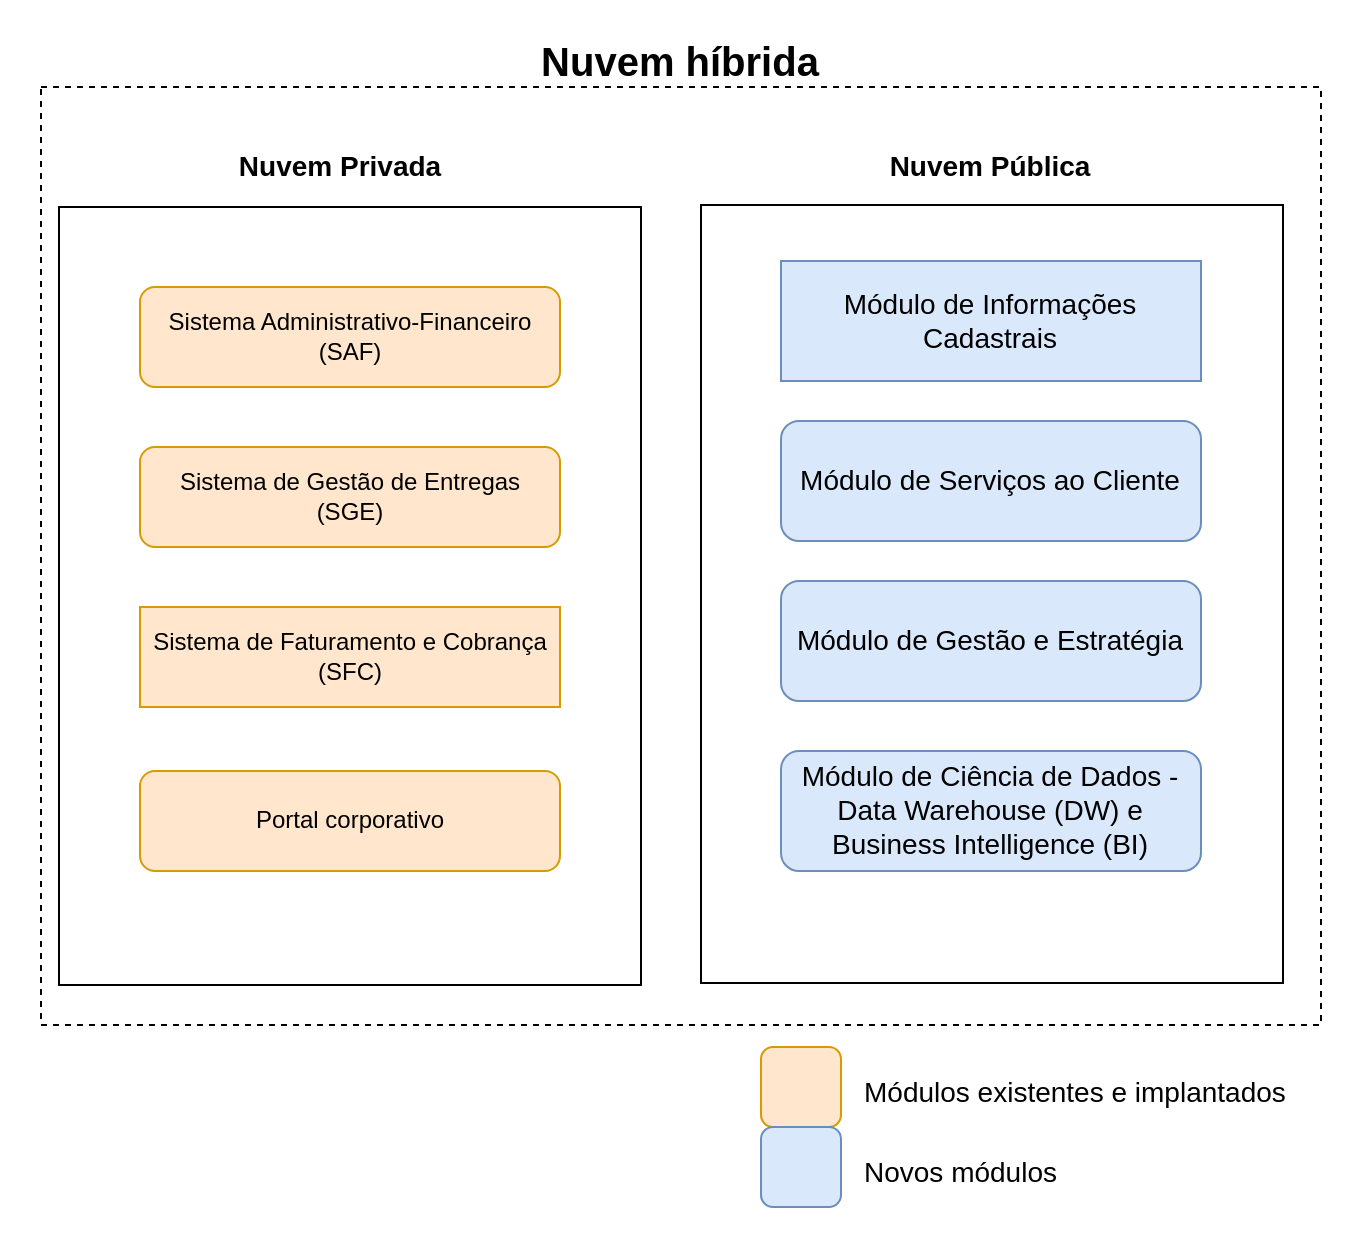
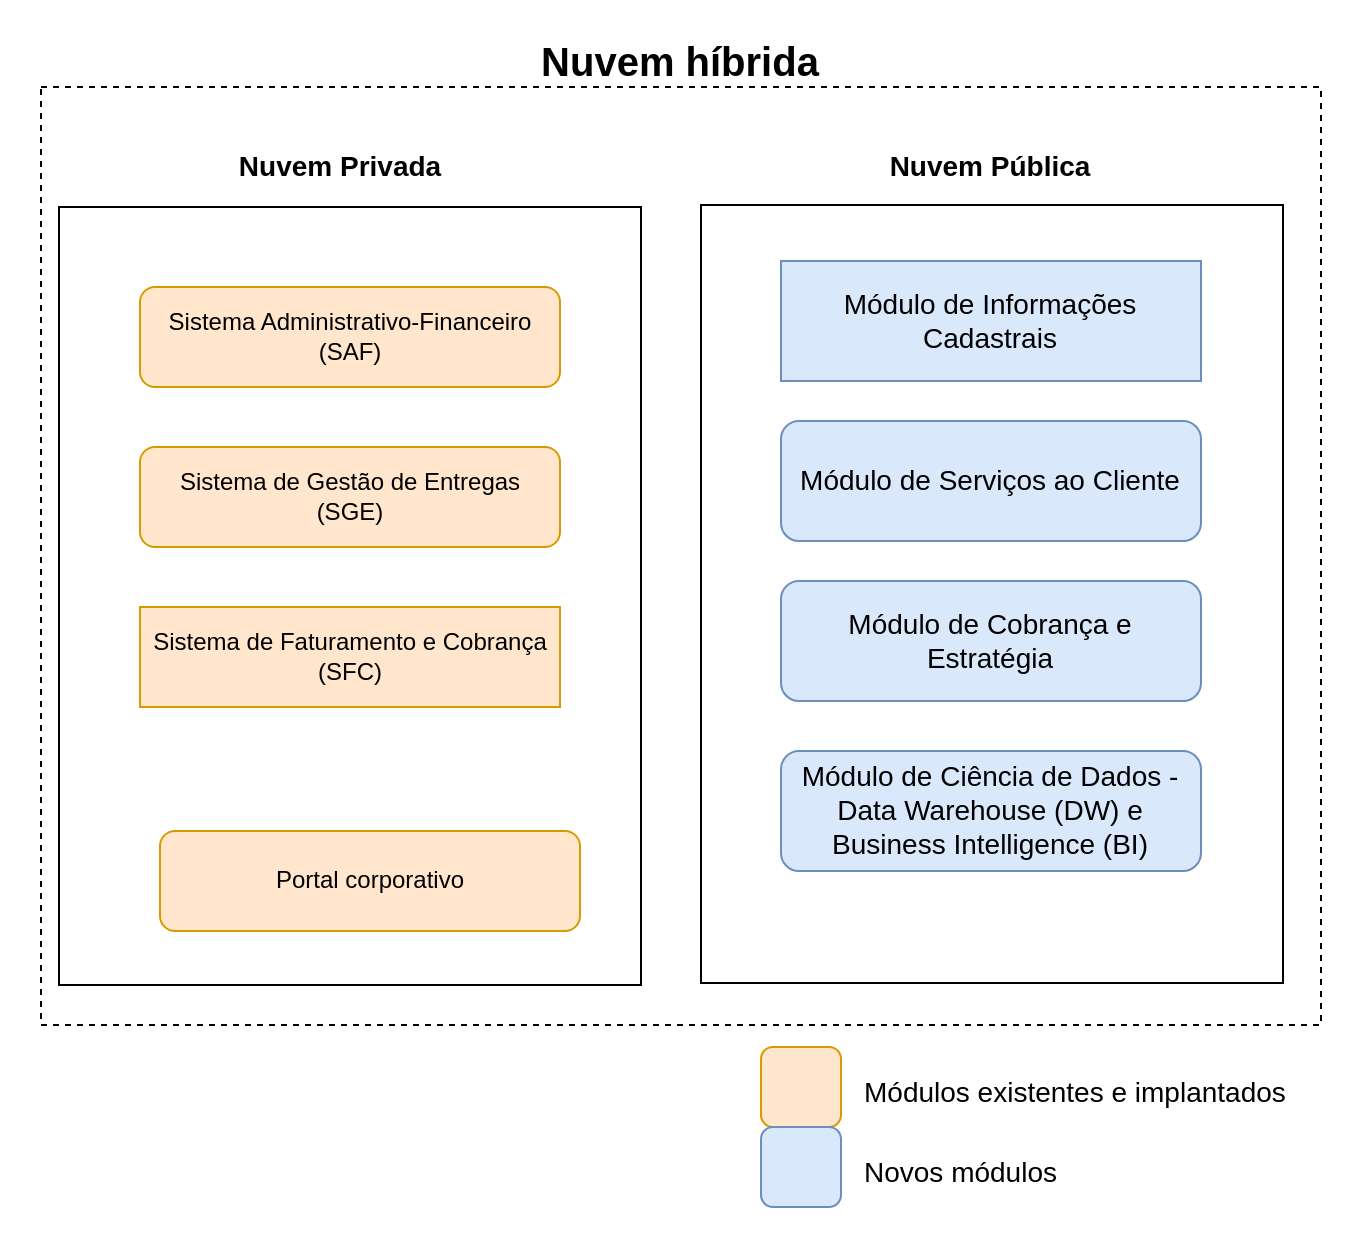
(991, 641) -> (991, 641)
(350, 821) -> (370, 881)
